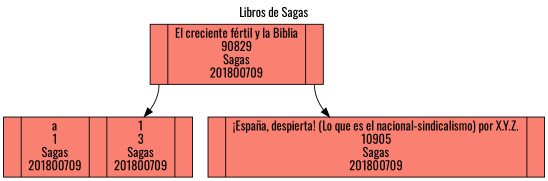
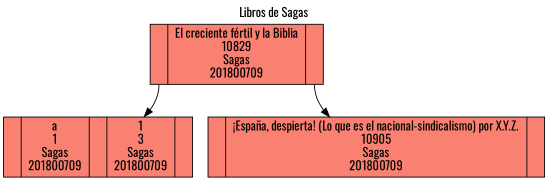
(237, 47) -> (237, 47)
